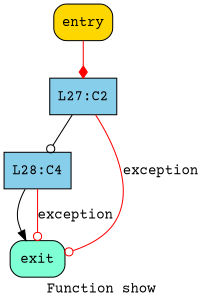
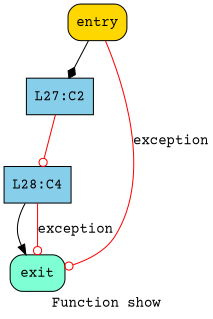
(83, 53) -> (82, 54)
(63, 130) -> (50, 137)
(123, 192) -> (133, 164)
